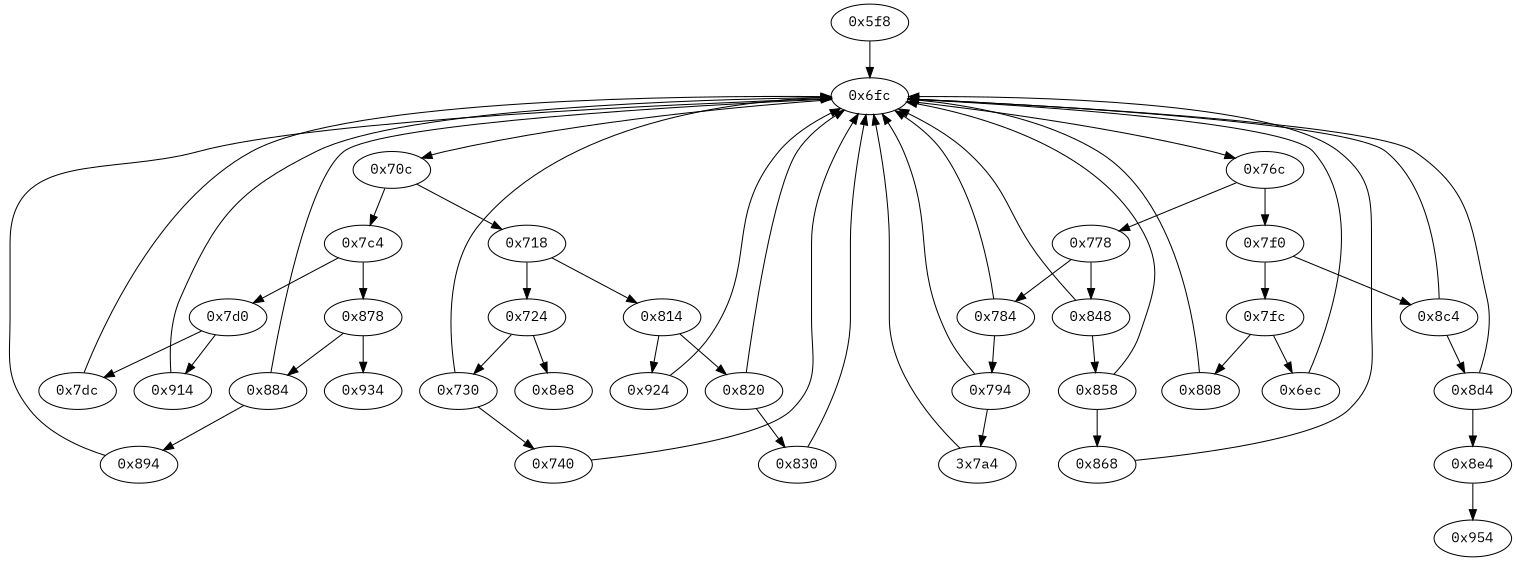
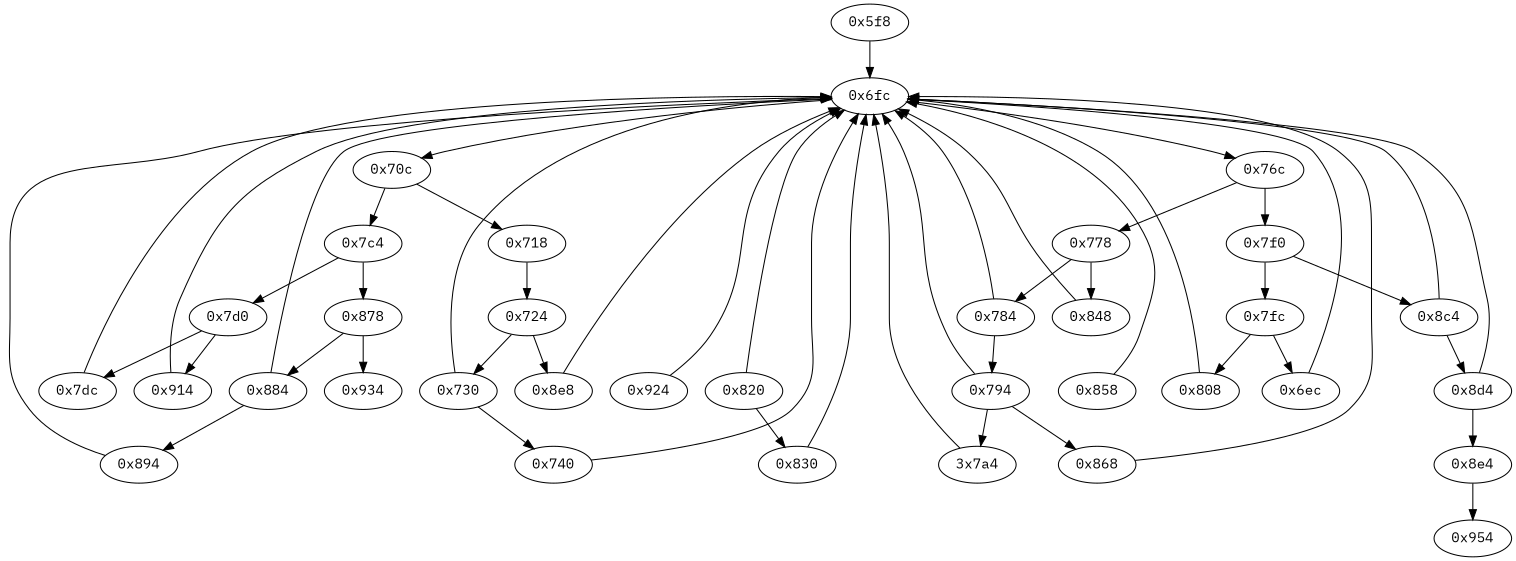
none -> (676, 221)
(662, 317) -> none
(1094, 349) -> none
(1097, 423) -> (1040, 425)
